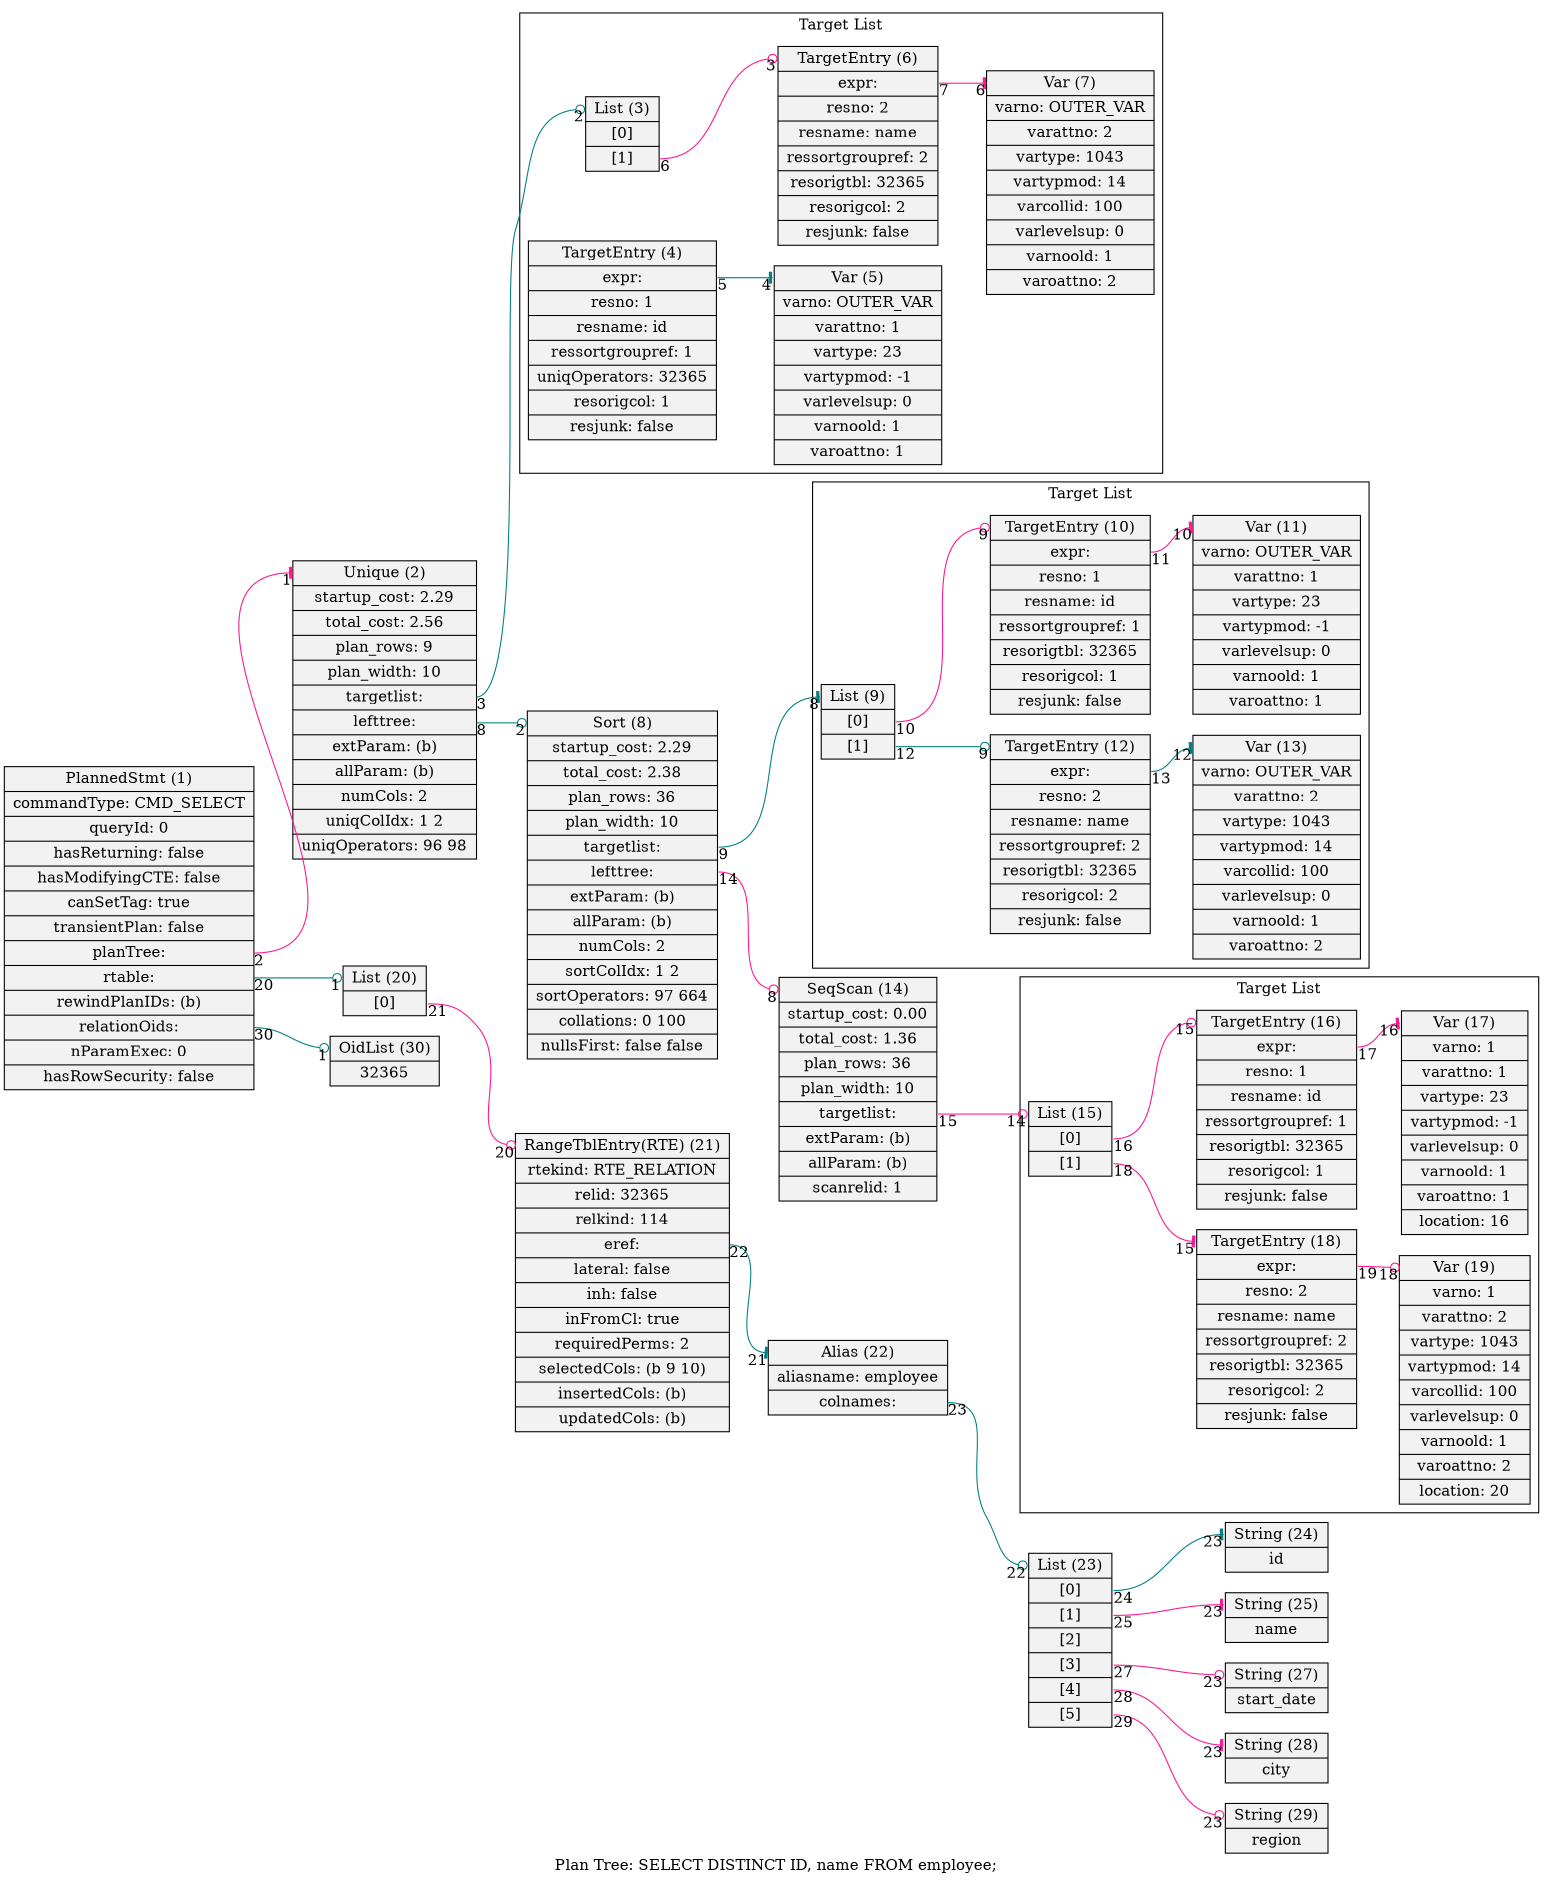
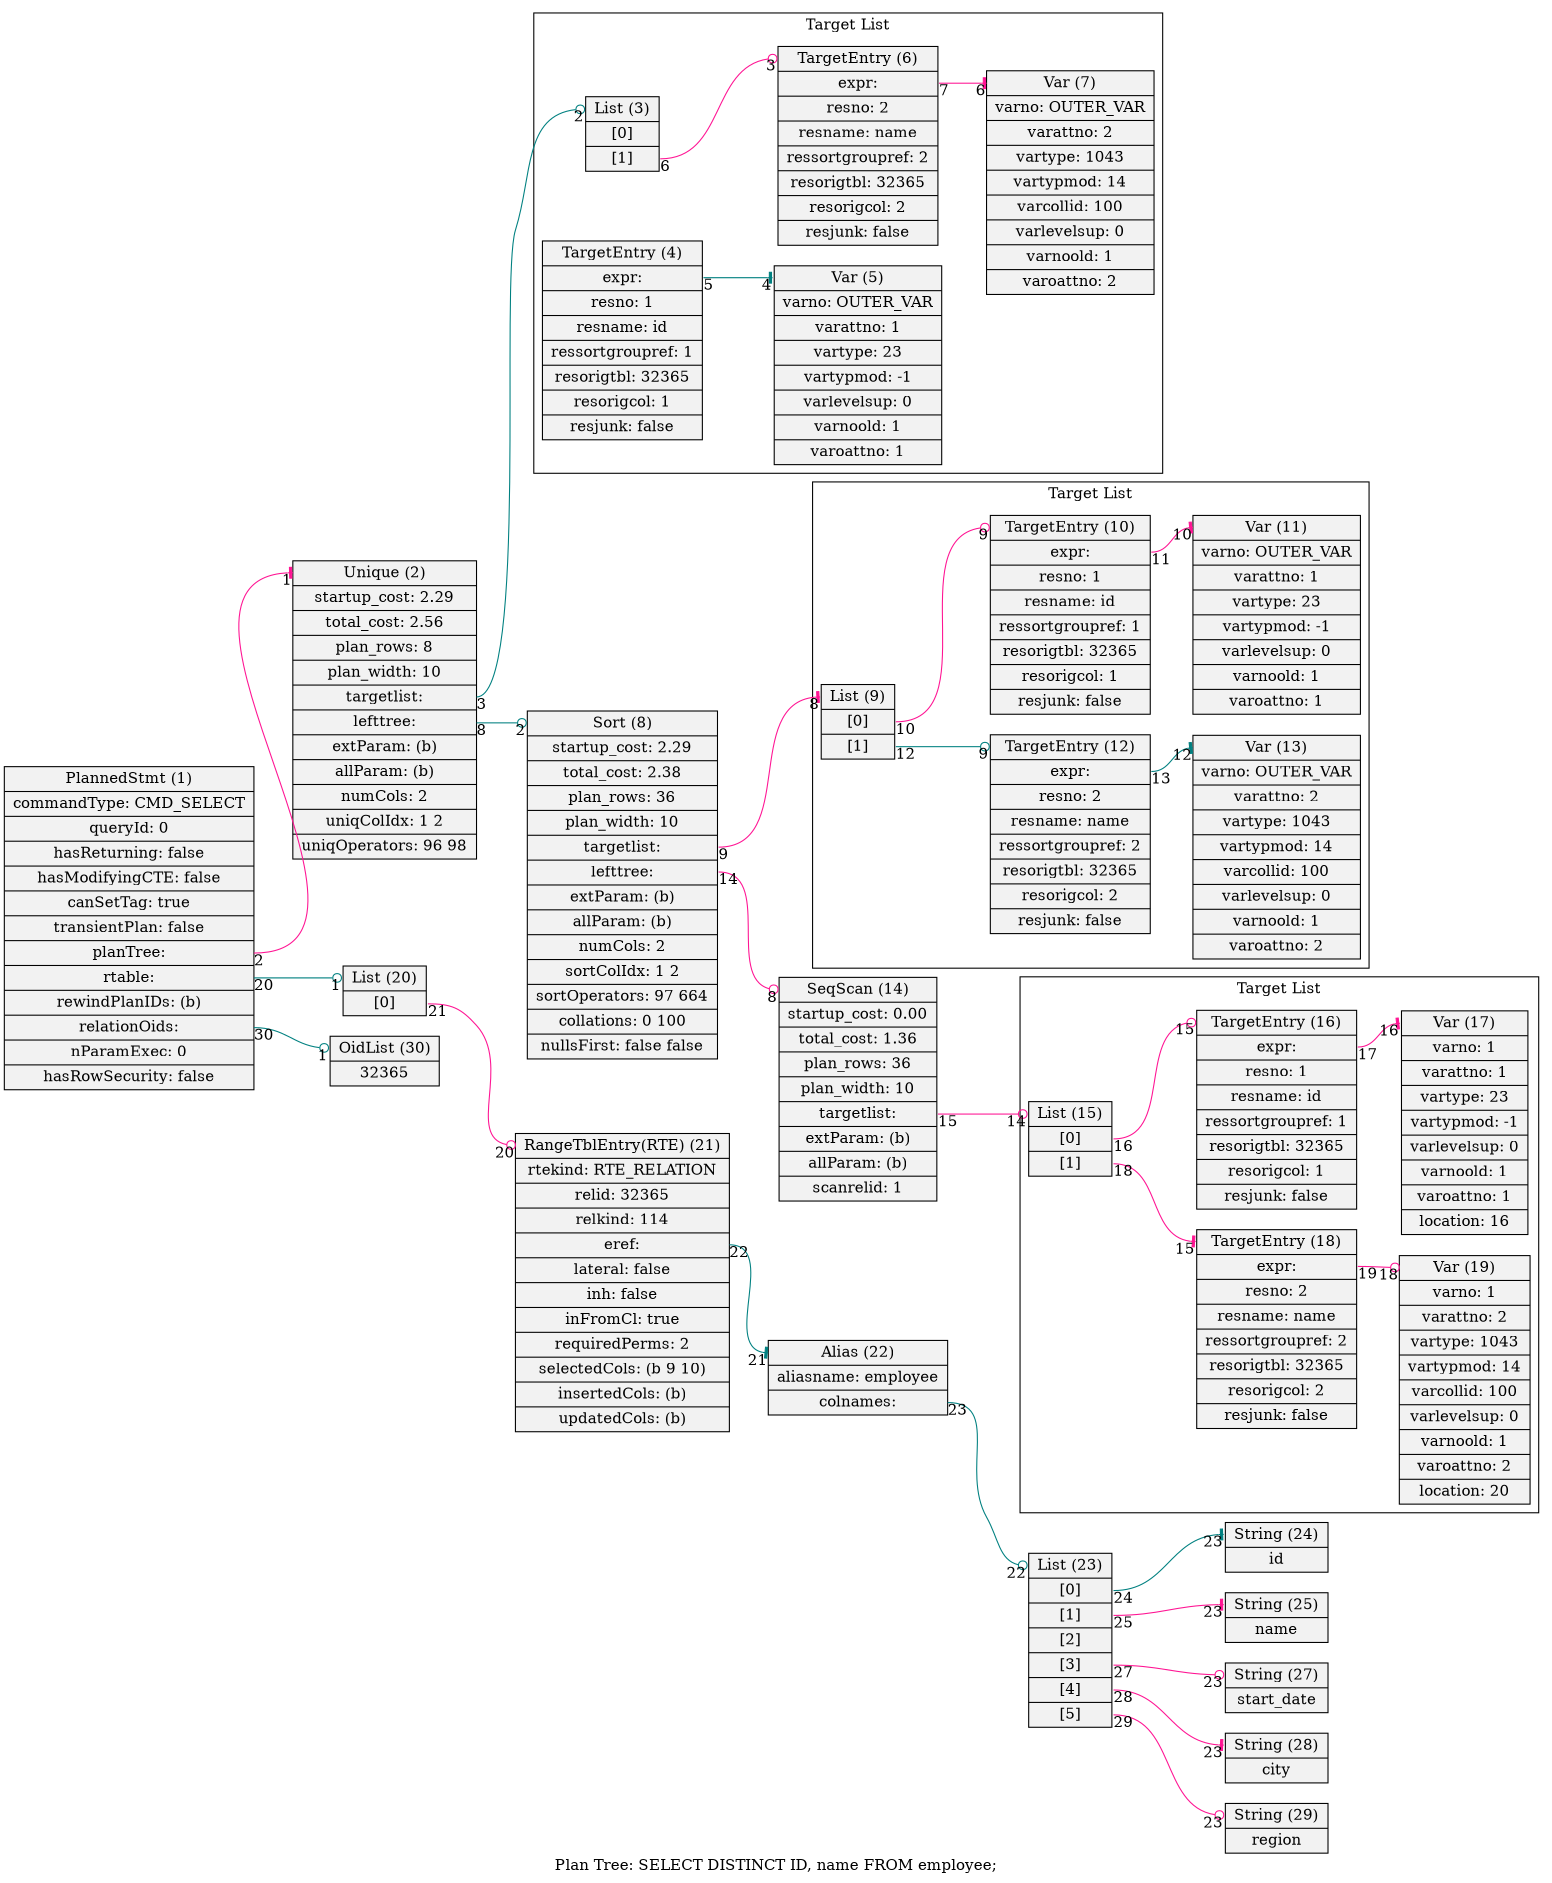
(622, 377) -> (622, 377)
(385, 647) -> (385, 647)
(769, 775) -> (769, 775)
